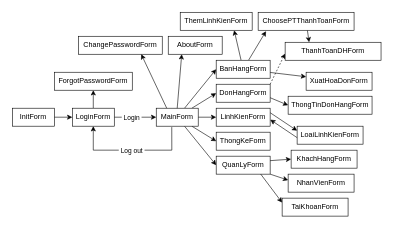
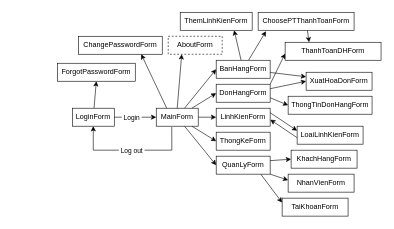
(195, 45) -> (195, 45)
(277, 71) -> (277, 71)
(93, 81) -> (96, 72)
none -> (286, 85)
(33, 117) -> none
(66, 117) -> none
